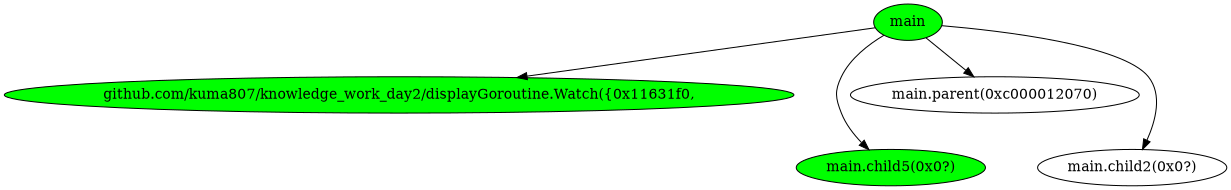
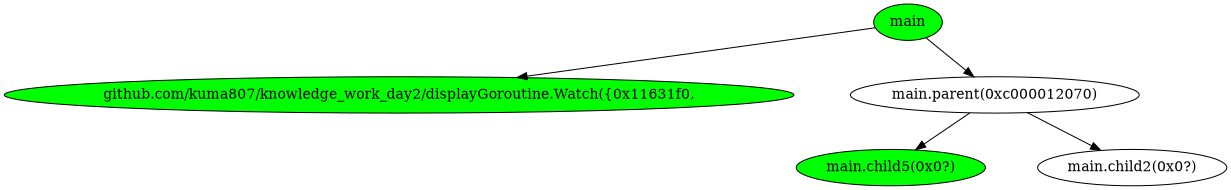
(1081, 46) -> (1060, 129)
(839, 83) -> (947, 128)
